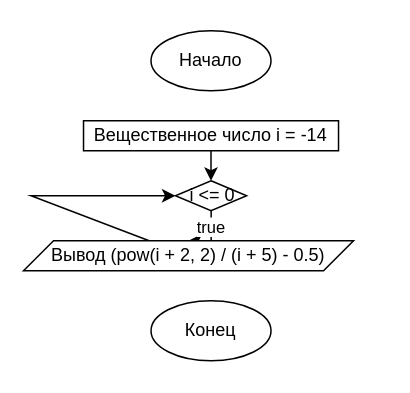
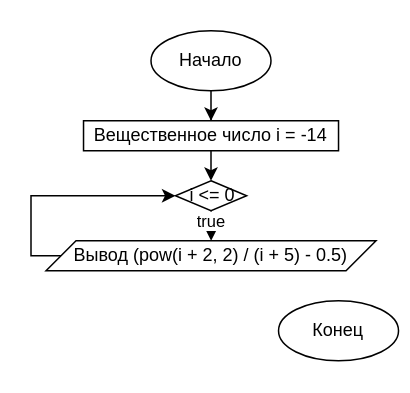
none -> (211, 111)
(188, 256) -> (211, 256)
(211, 331) -> (338, 331)
